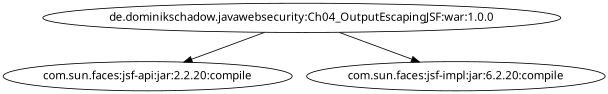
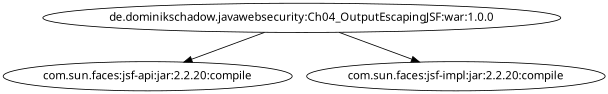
(456, 76) -> (456, 76)
